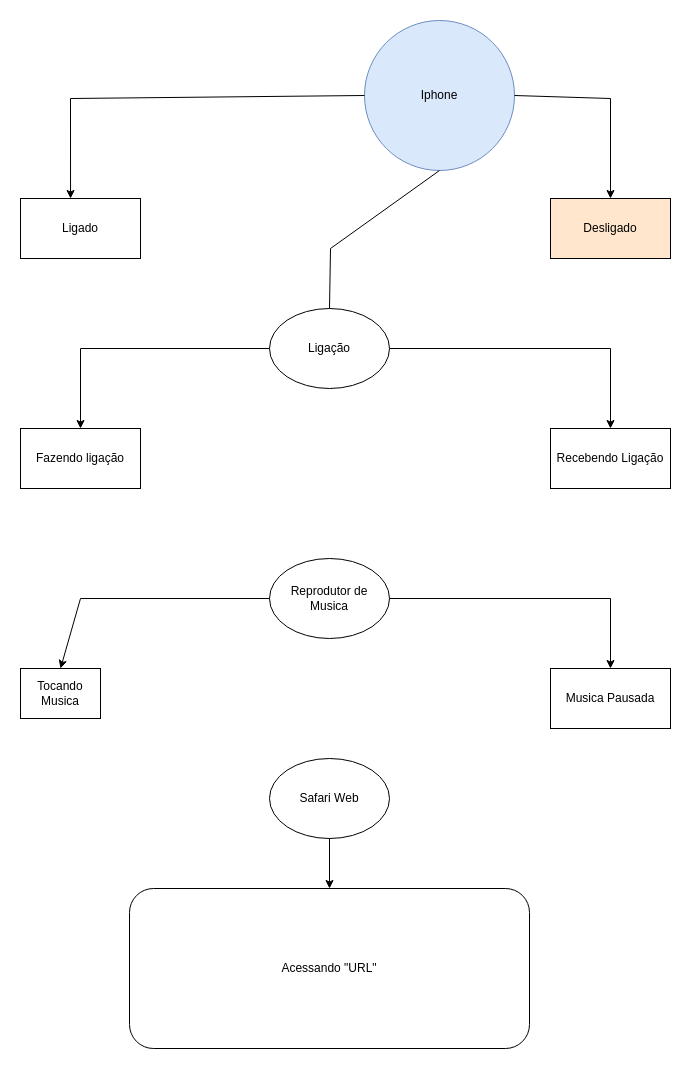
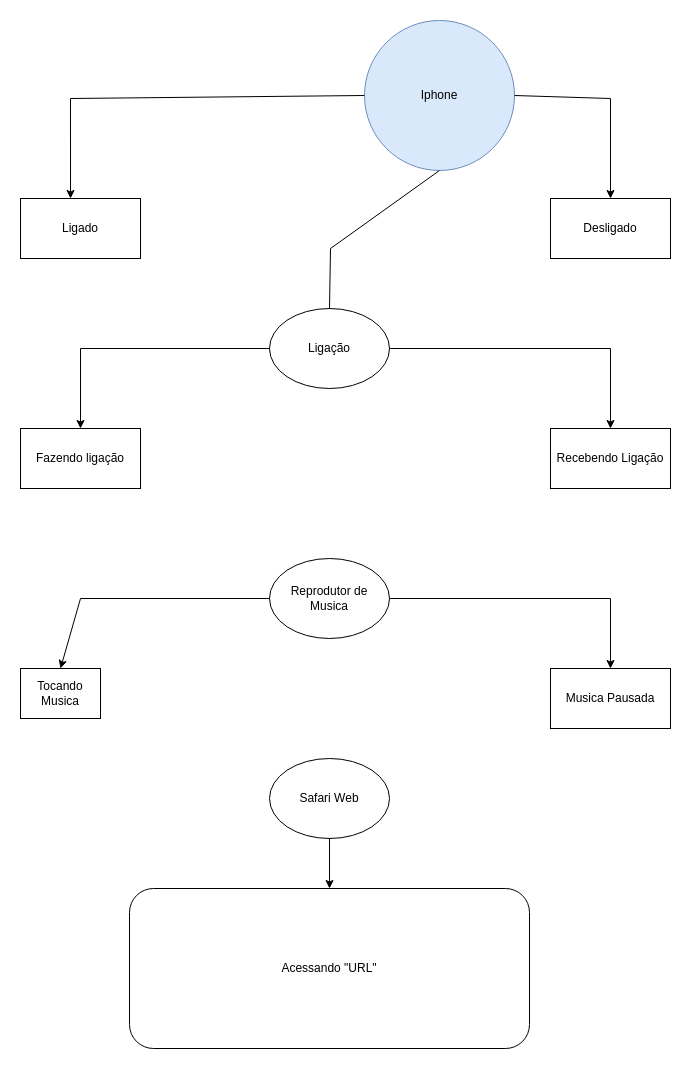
(611, 229) -> (611, 229)
